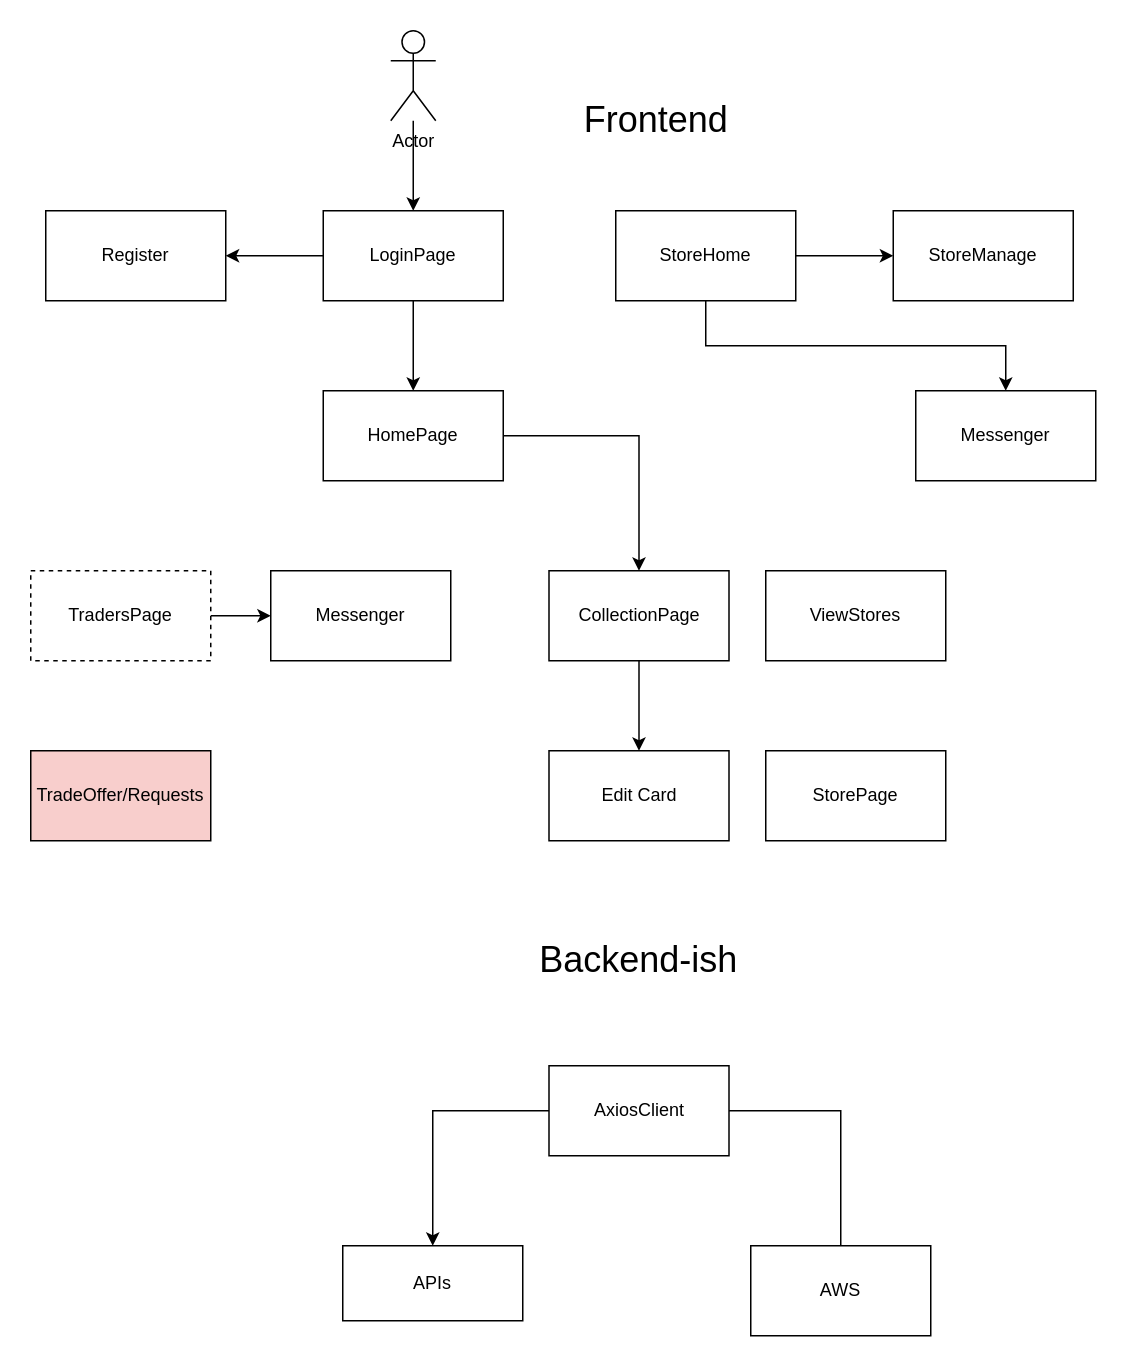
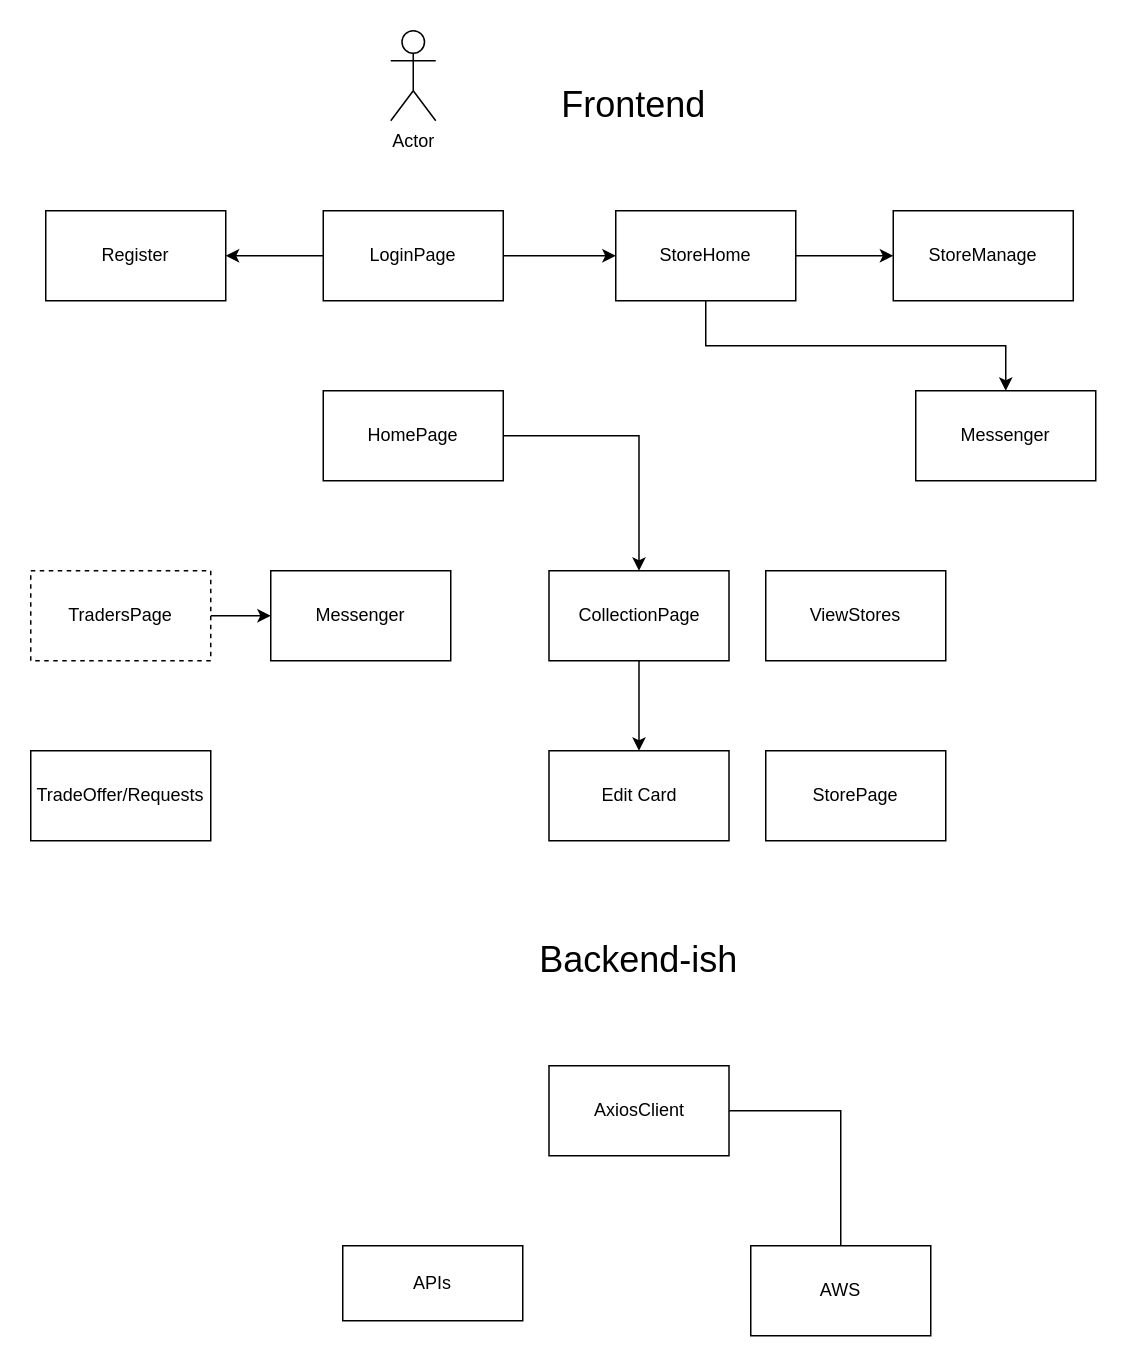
(662, 121) -> (639, 106)
(413, 161) -> none
none -> (555, 256)
(413, 341) -> none
(121, 796) -> (121, 796)
(433, 1115) -> none
